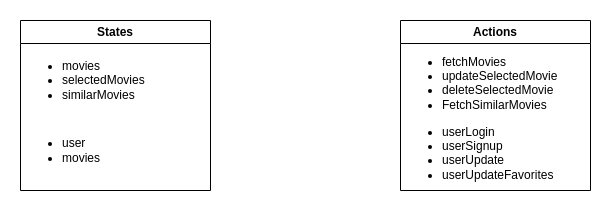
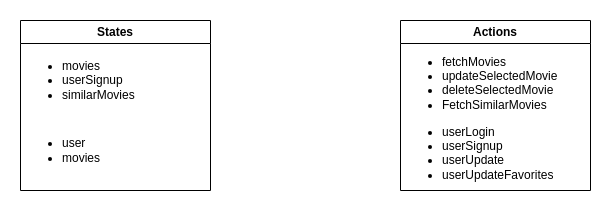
(66, 81) -> (60, 81)
